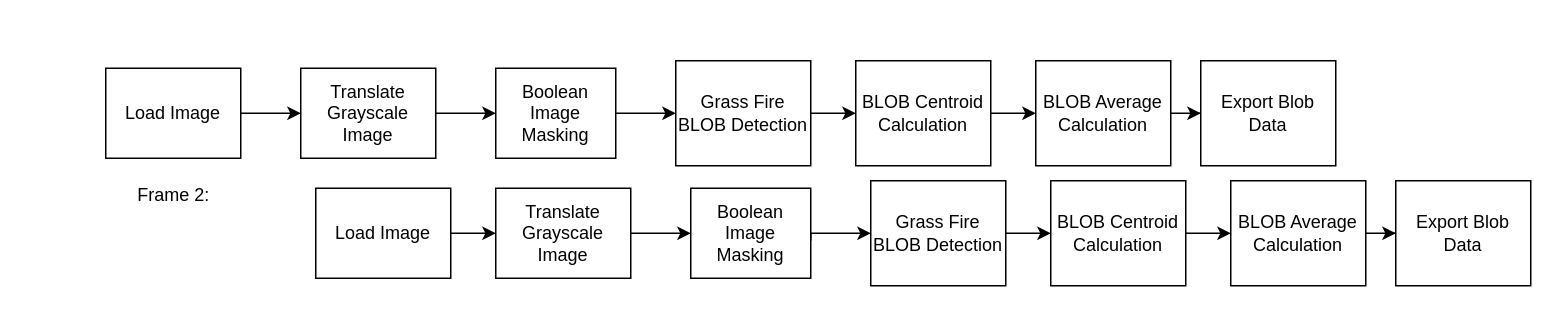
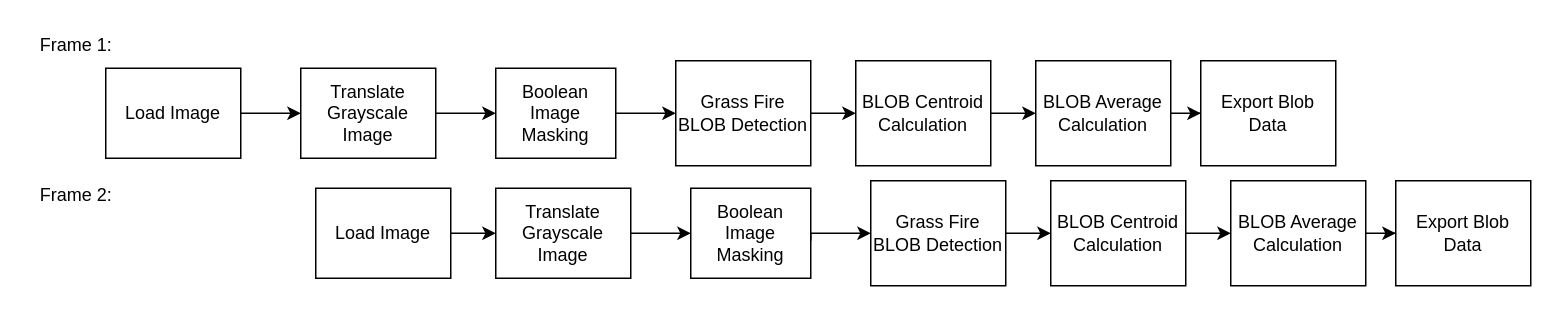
none -> (76, 46)
(173, 196) -> (76, 196)
